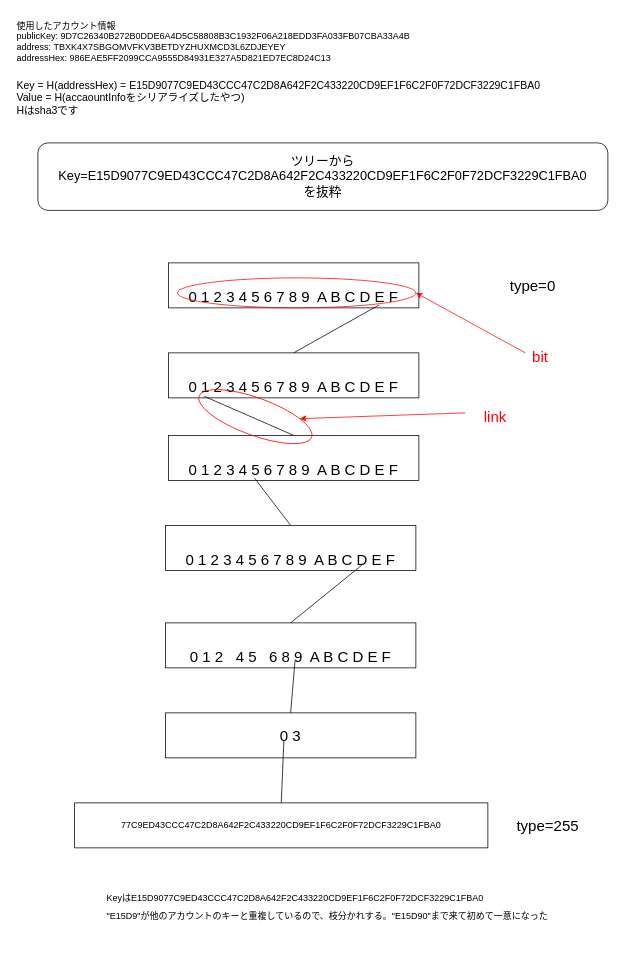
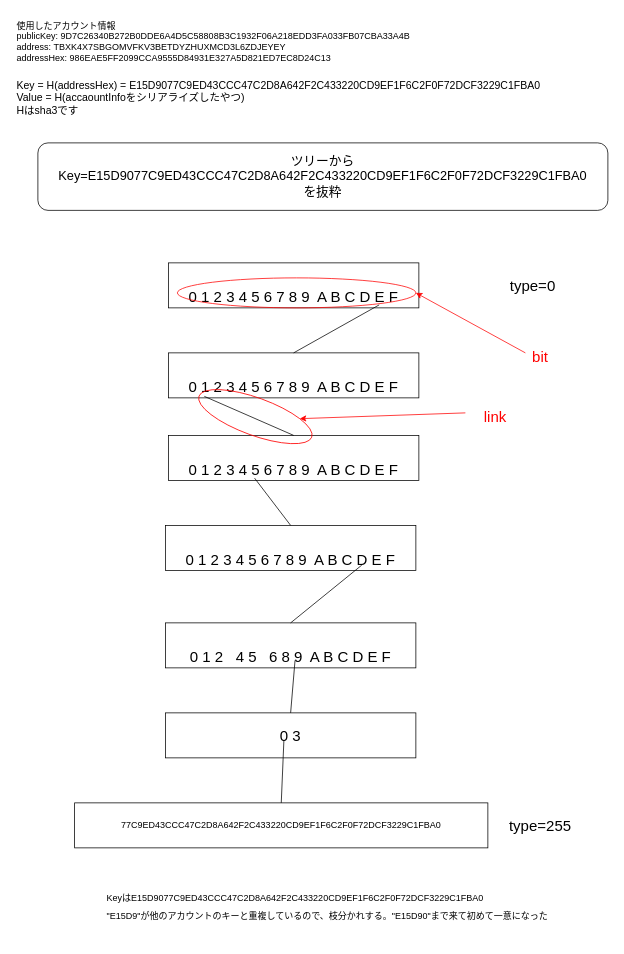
(548, 825) -> (540, 825)
